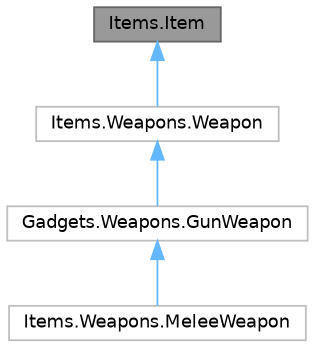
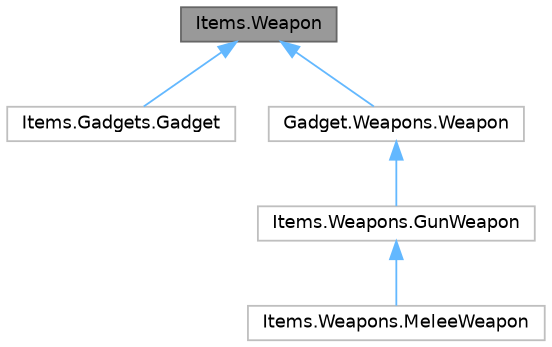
(157, 24) -> (259, 24)
none -> (121, 124)
(157, 124) -> (396, 124)
(157, 224) -> (396, 224)
